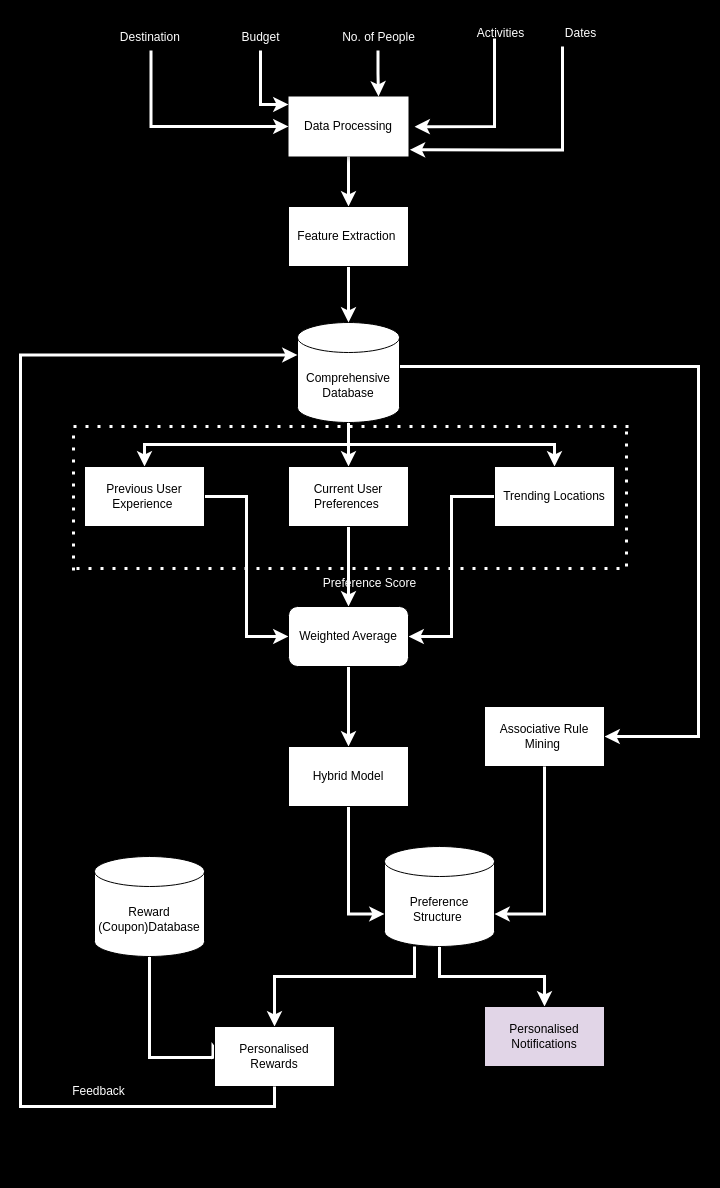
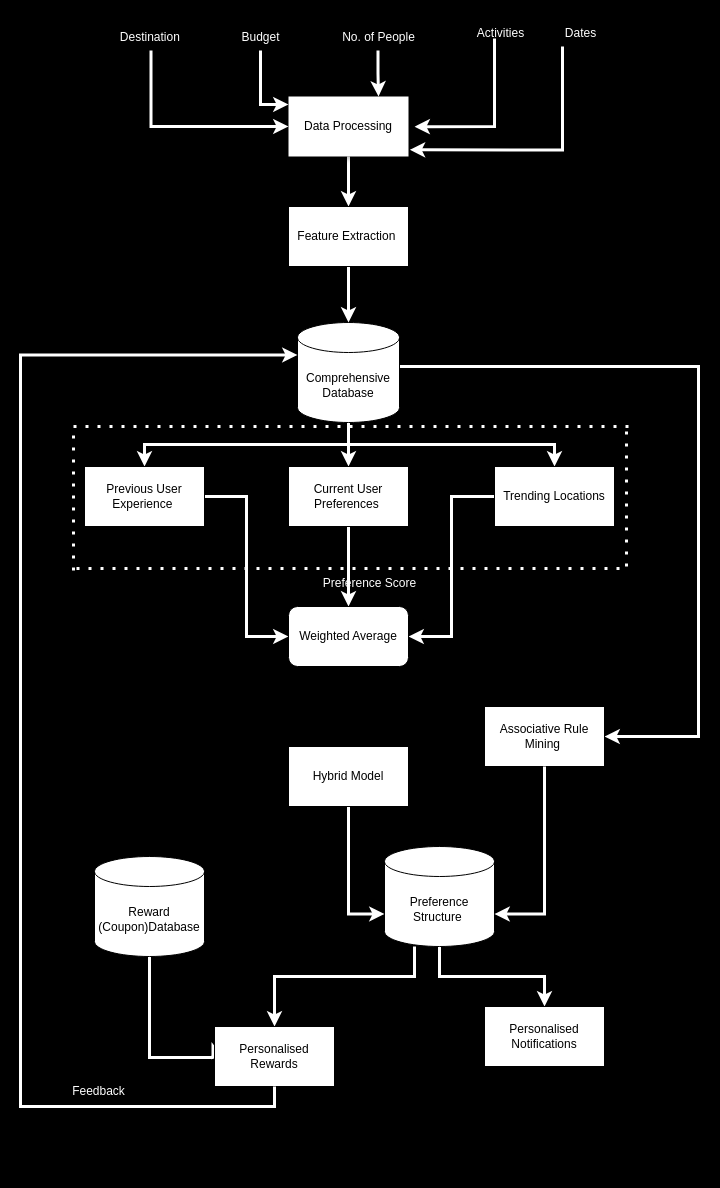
(349, 701) -> none
(545, 1037) -> (545, 1037)
